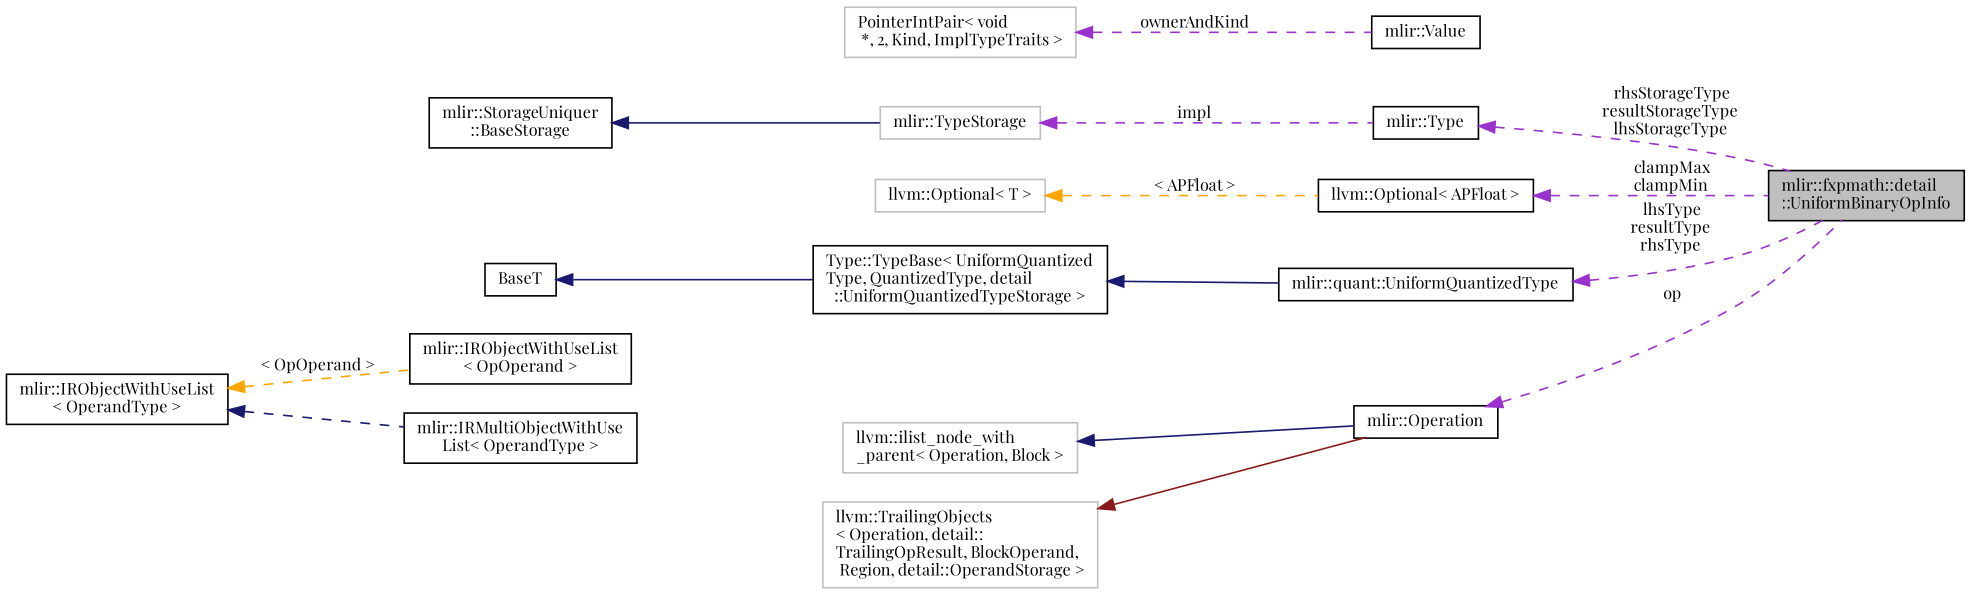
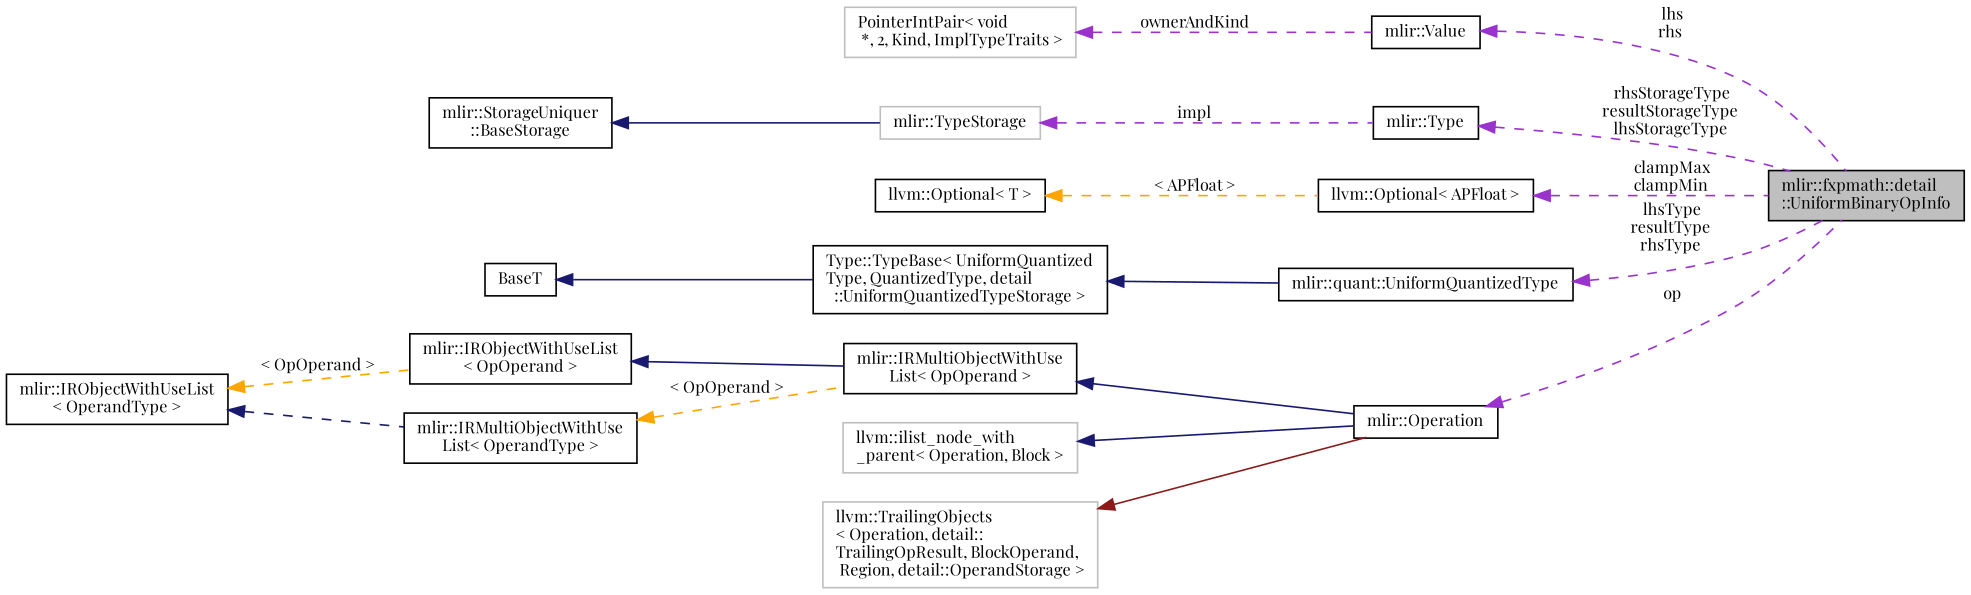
none -> (1689, 60)
(960, 196) -> (960, 196)
none -> (960, 369)
